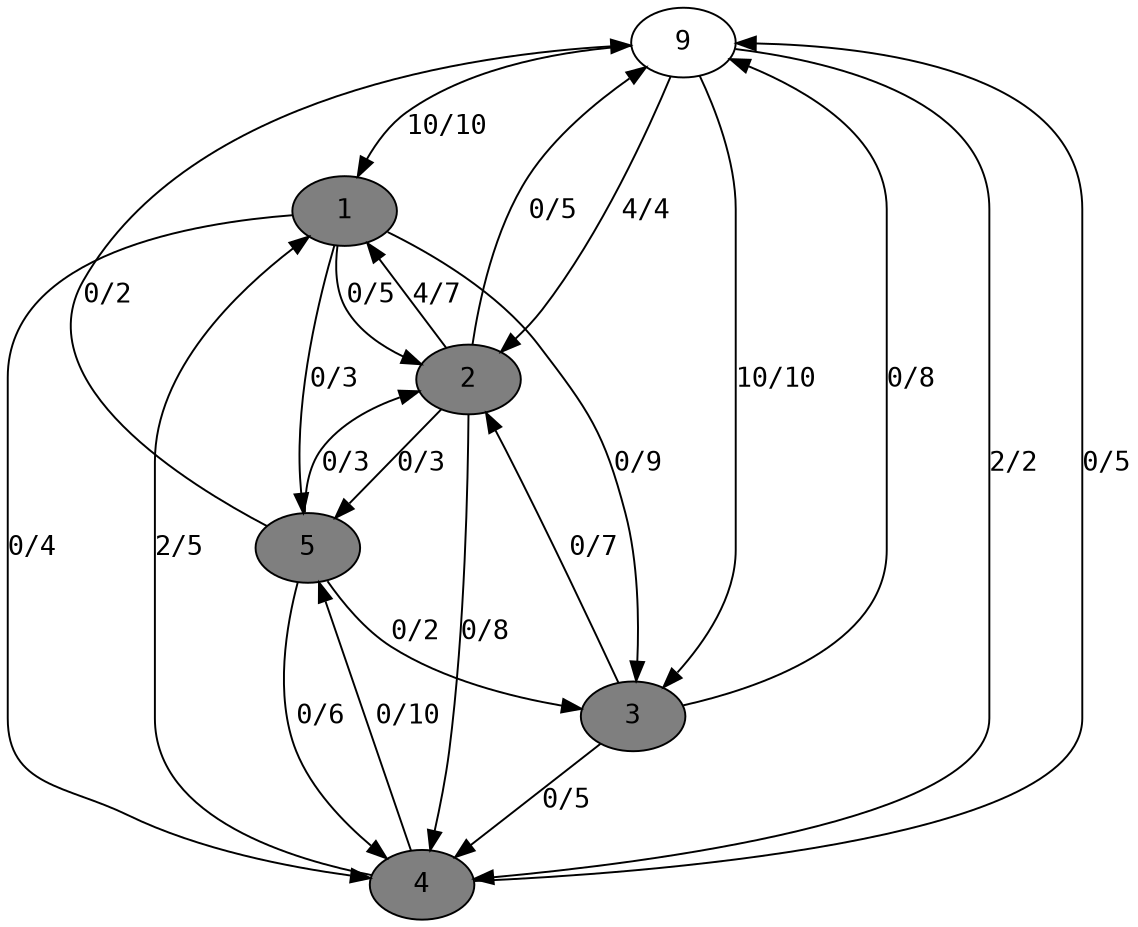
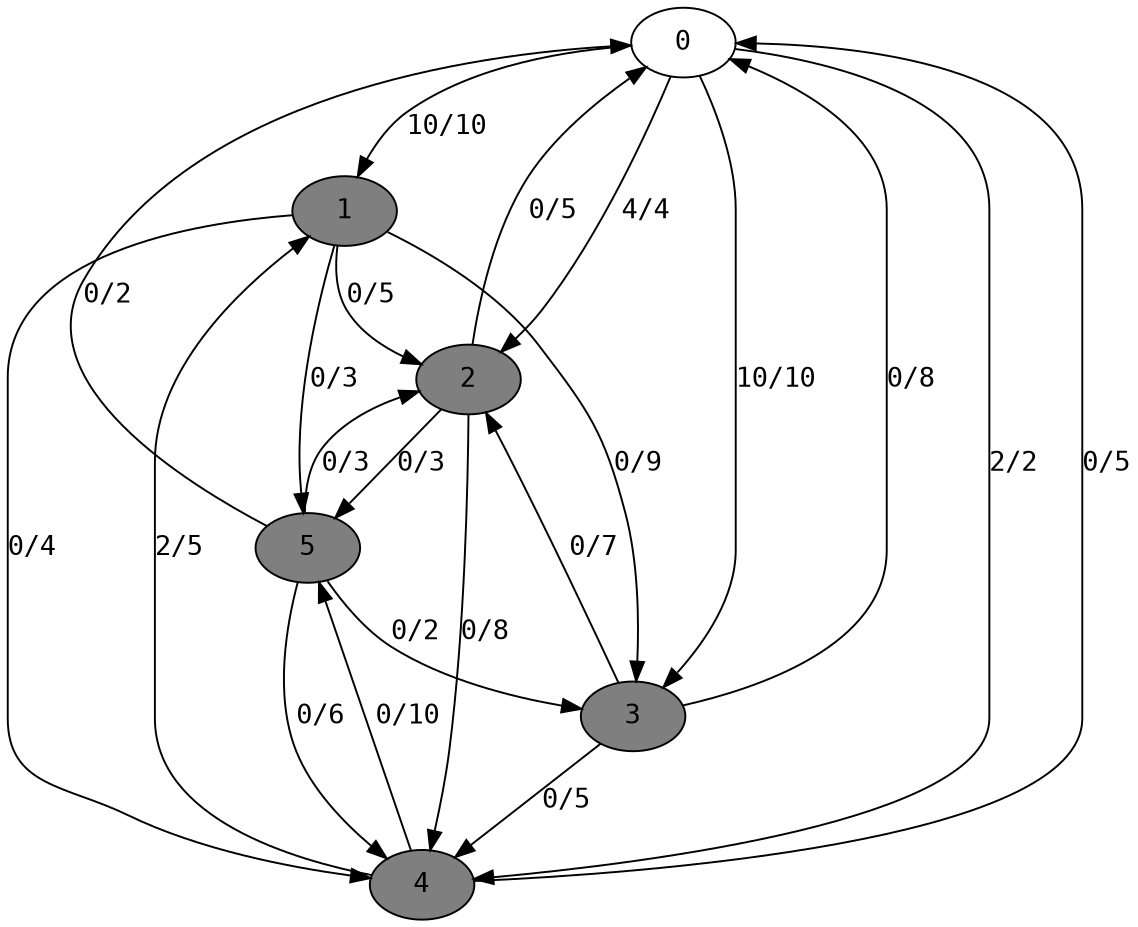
(683, 43) -> (683, 43)
(413, 303) -> none
